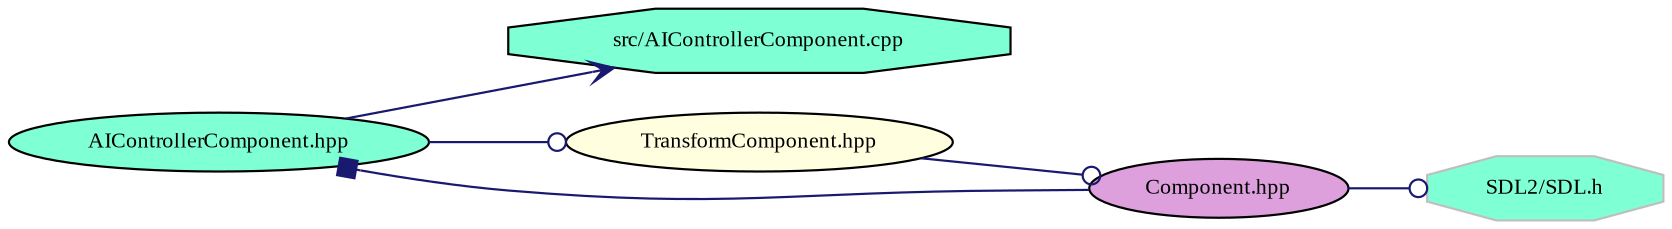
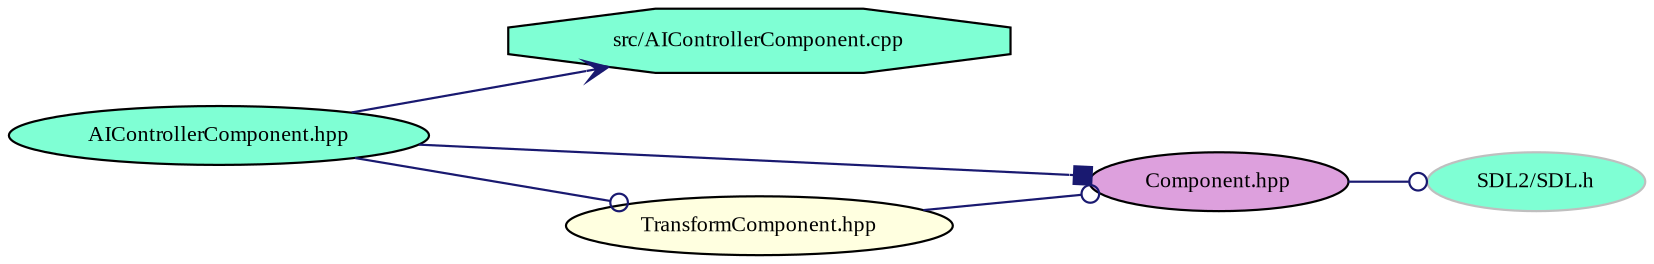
(1545, 188) -> (1536, 182)
(724, 199) -> (744, 160)
